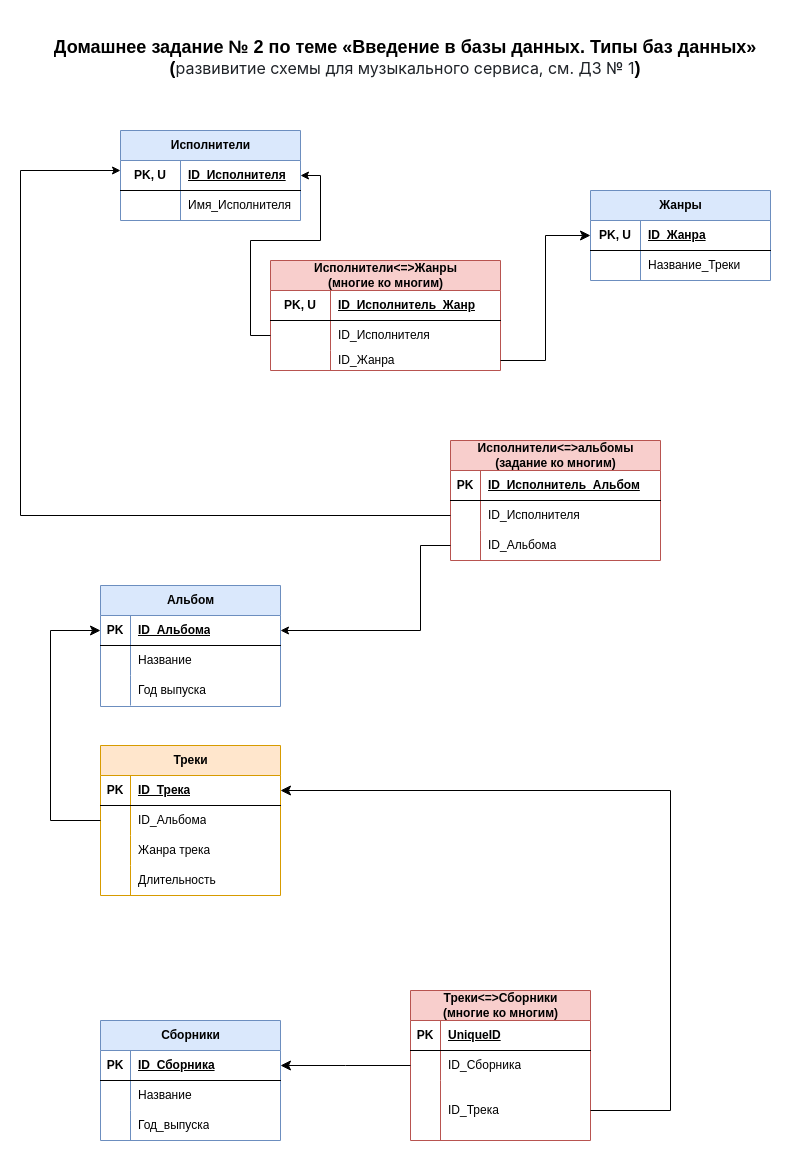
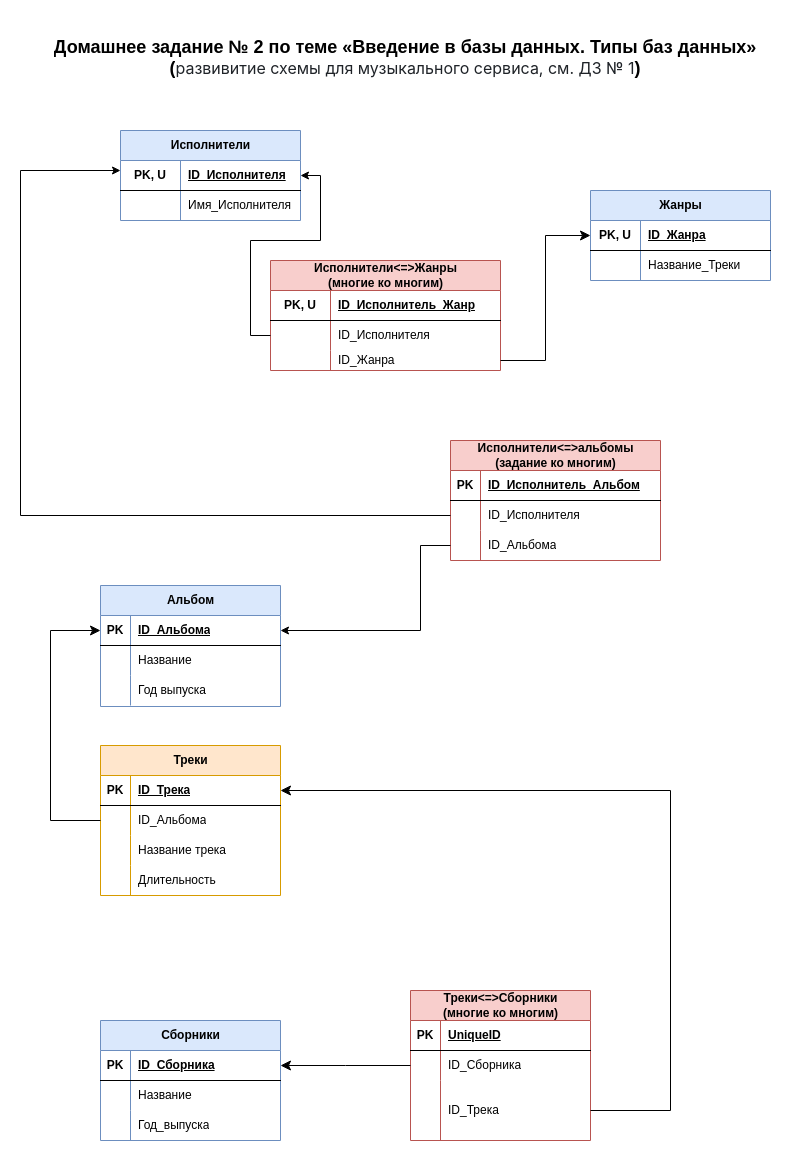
(174, 851) -> (184, 851)
